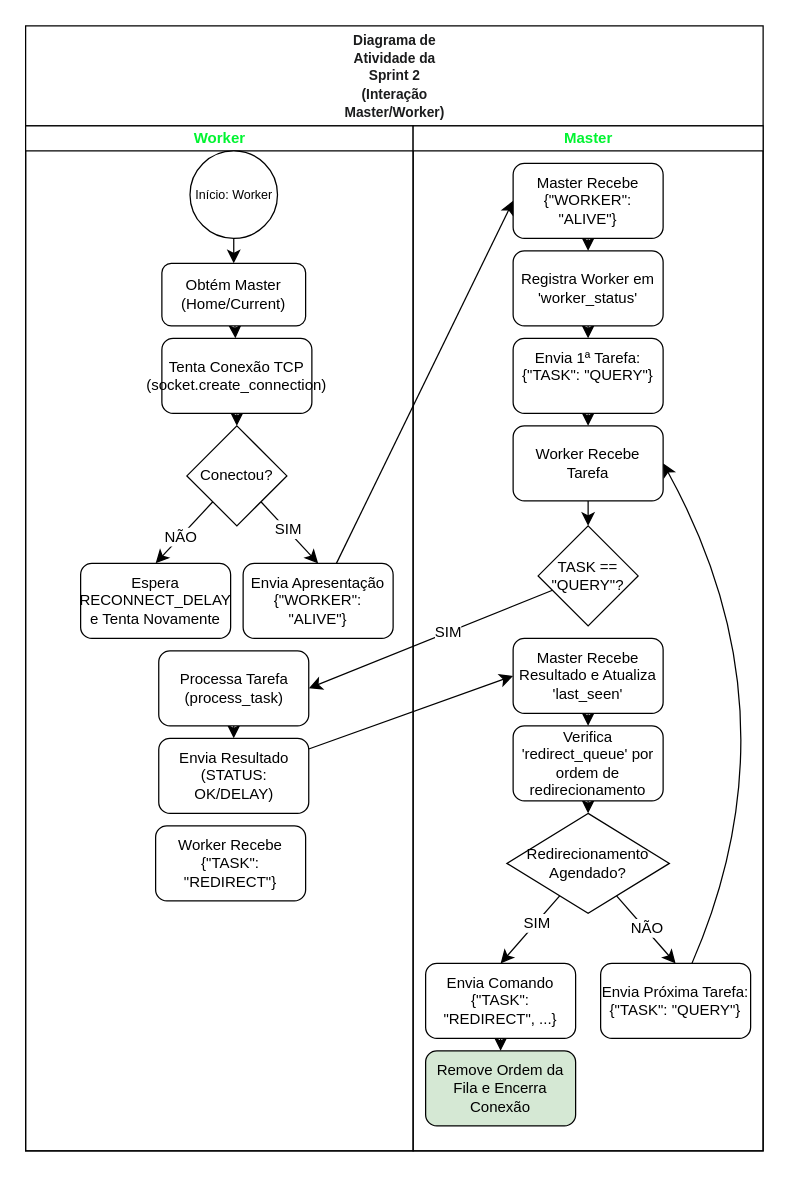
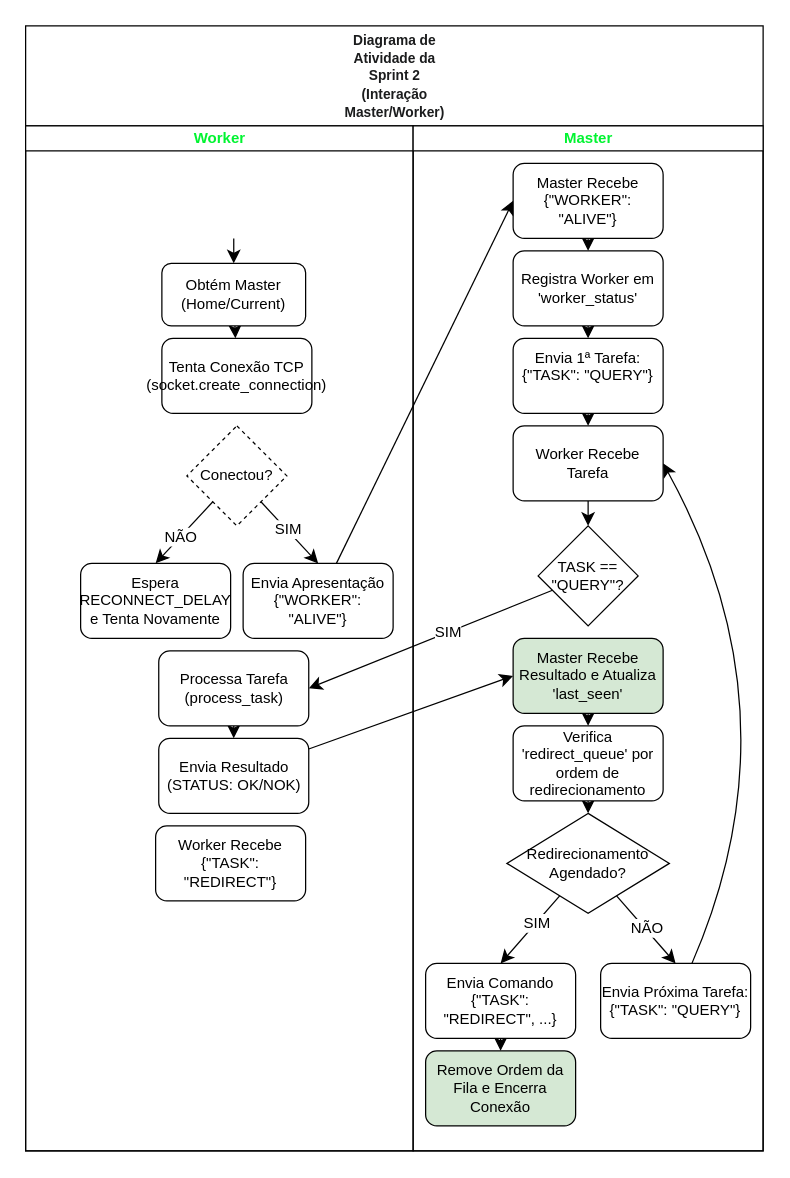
(234, 194) -> none
(237, 414) -> none
(237, 476) -> (237, 476)
(588, 676) -> (588, 676)
(234, 776) -> (234, 776)
